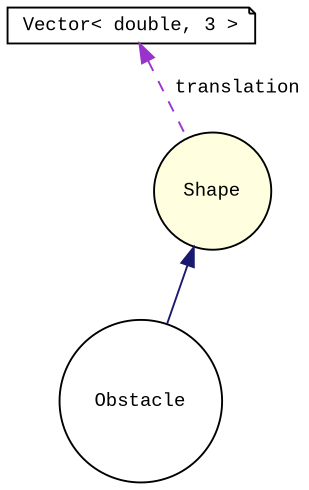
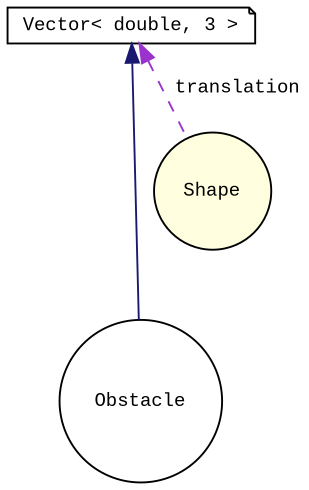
(177, 295) -> (136, 191)
